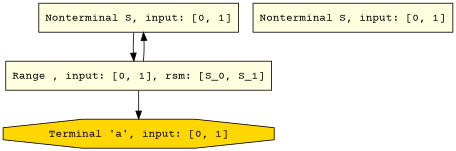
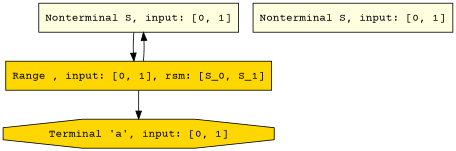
(139, 76) -> (139, 76)
